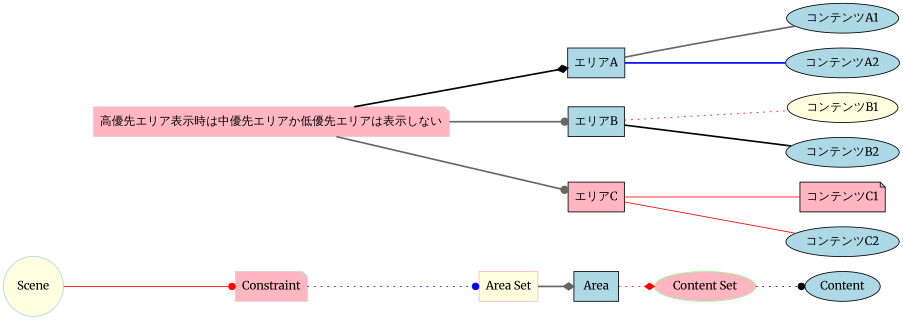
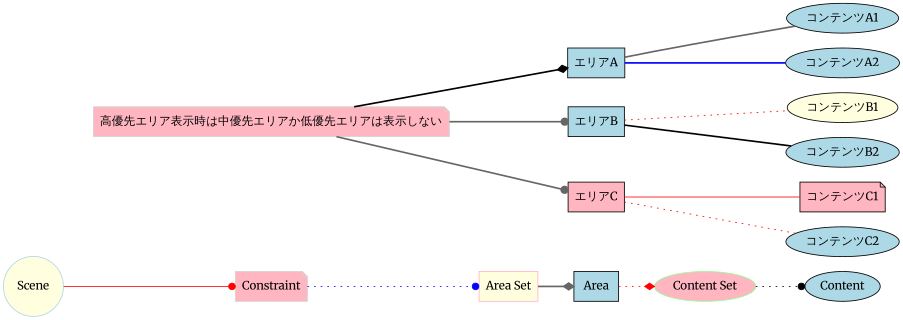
(710, 218) -> (710, 218)
